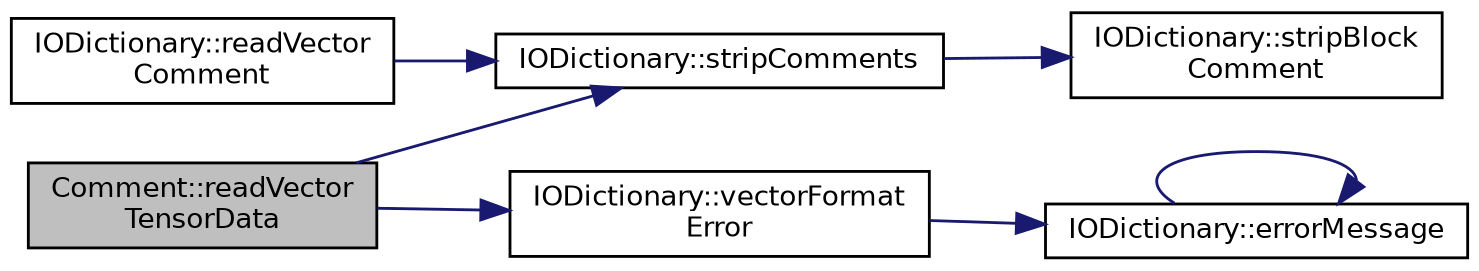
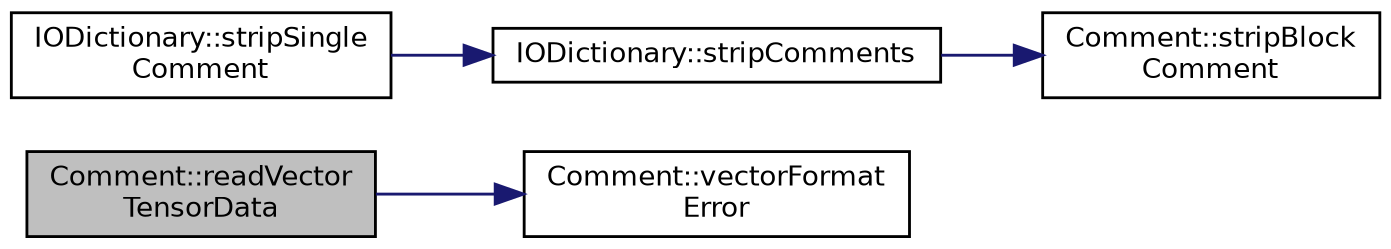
(1257, 55) -> (1211, 55)
(203, 61) -> (201, 55)
(475, 129) -> none
(720, 214) -> (717, 194)
(1257, 231) -> none
